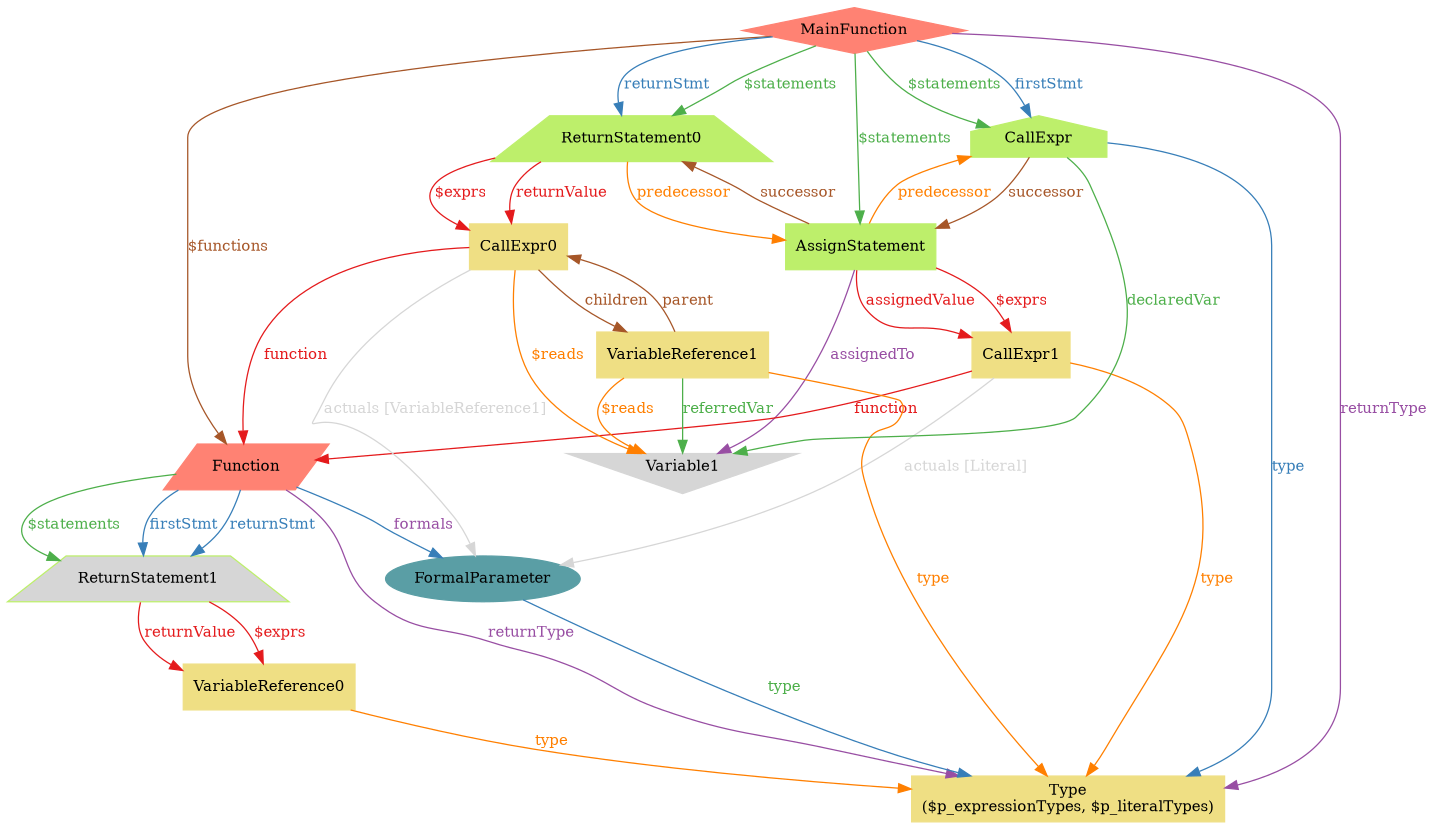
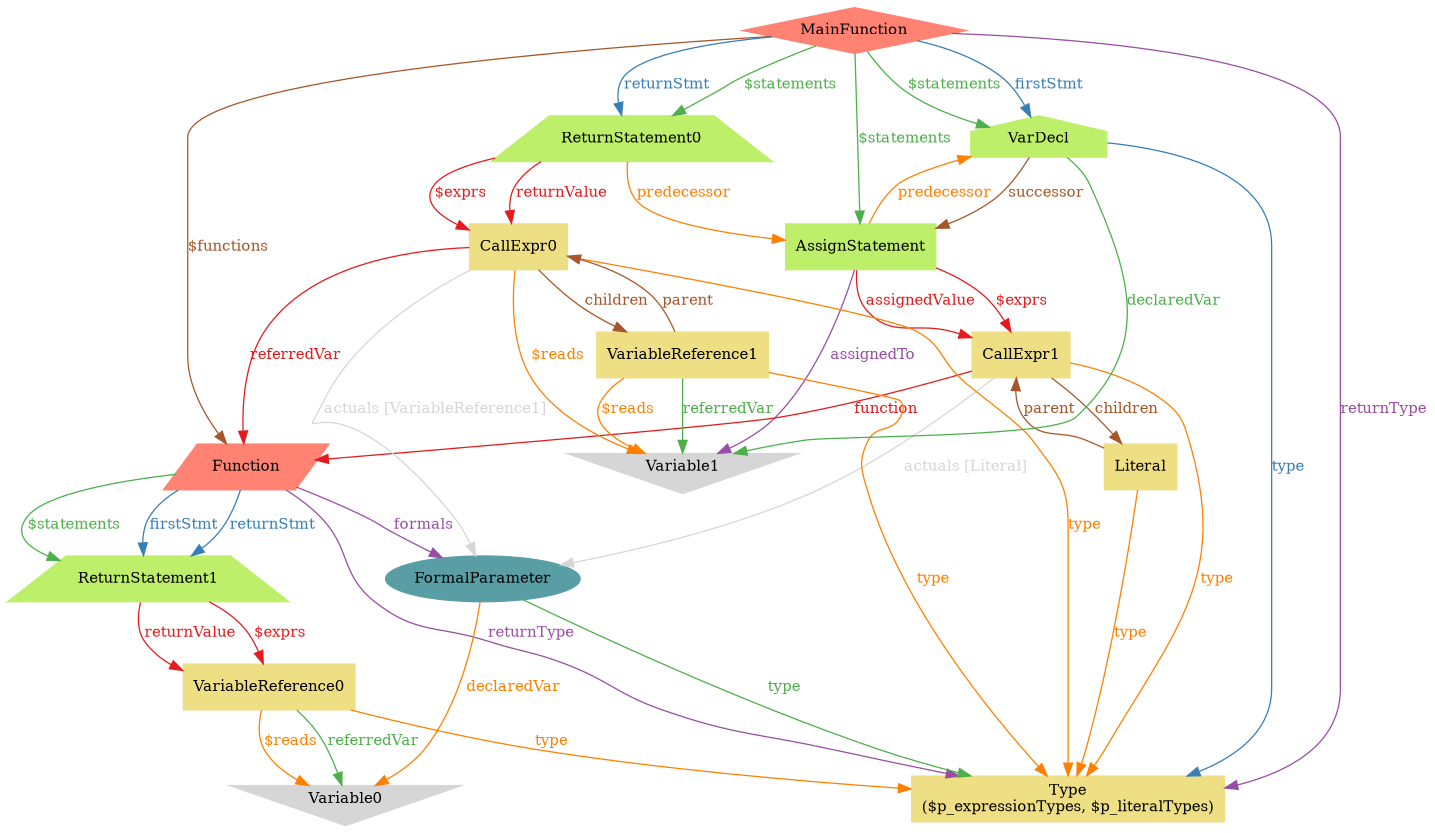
(1039, 139) -> (1039, 139)
(751, 196) -> none
(296, 355) -> (296, 355)
none -> (948, 364)
none -> (1141, 467)
(365, 517) -> (365, 517)
(148, 579) -> (148, 579)
(737, 696) -> (737, 696)
none -> (345, 799)
